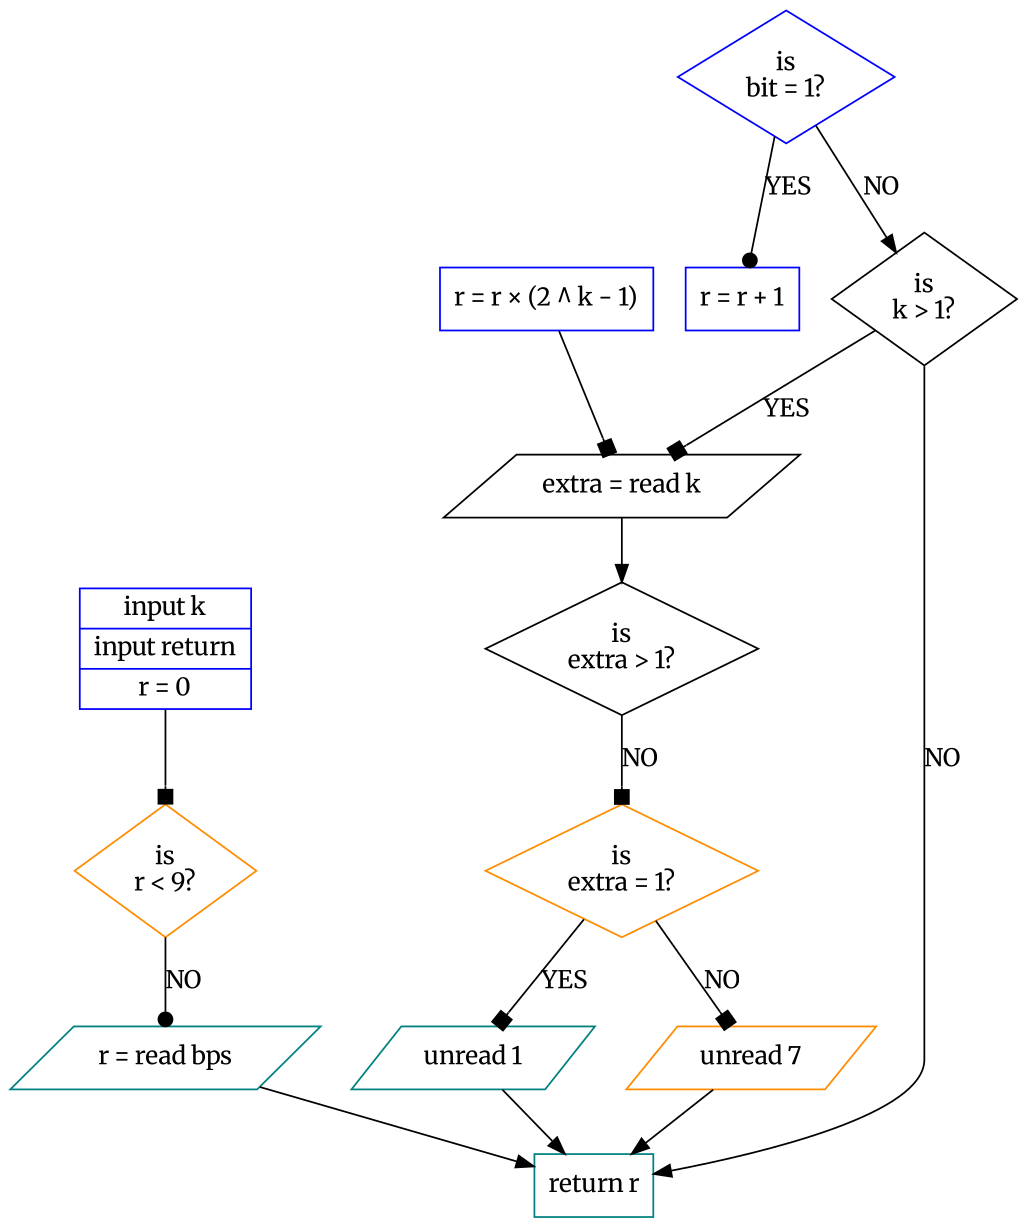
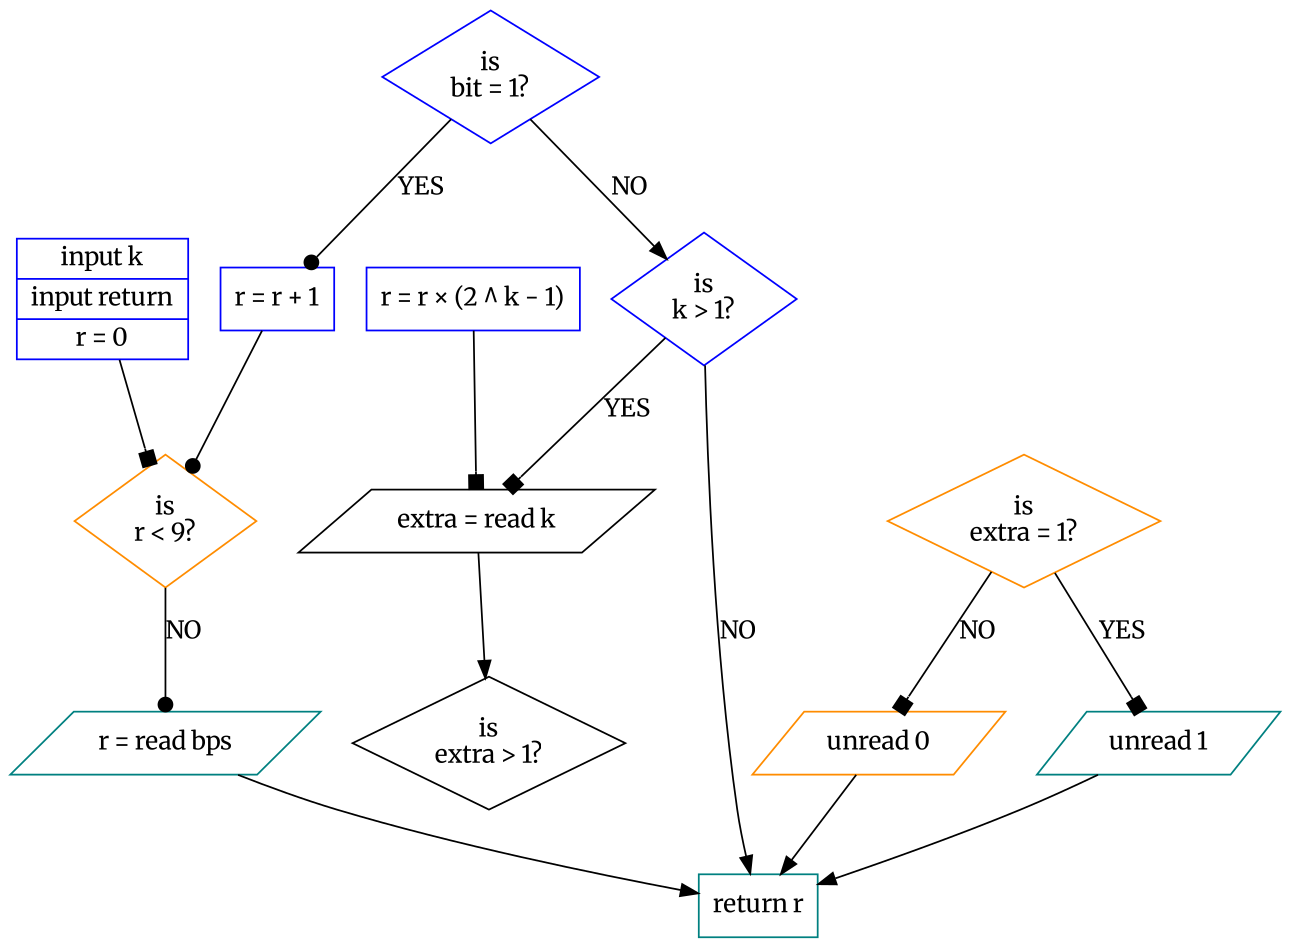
(924, 299) -> (704, 299)
none -> (229, 395)
(622, 751) -> none
(751, 1058) -> (879, 743)
